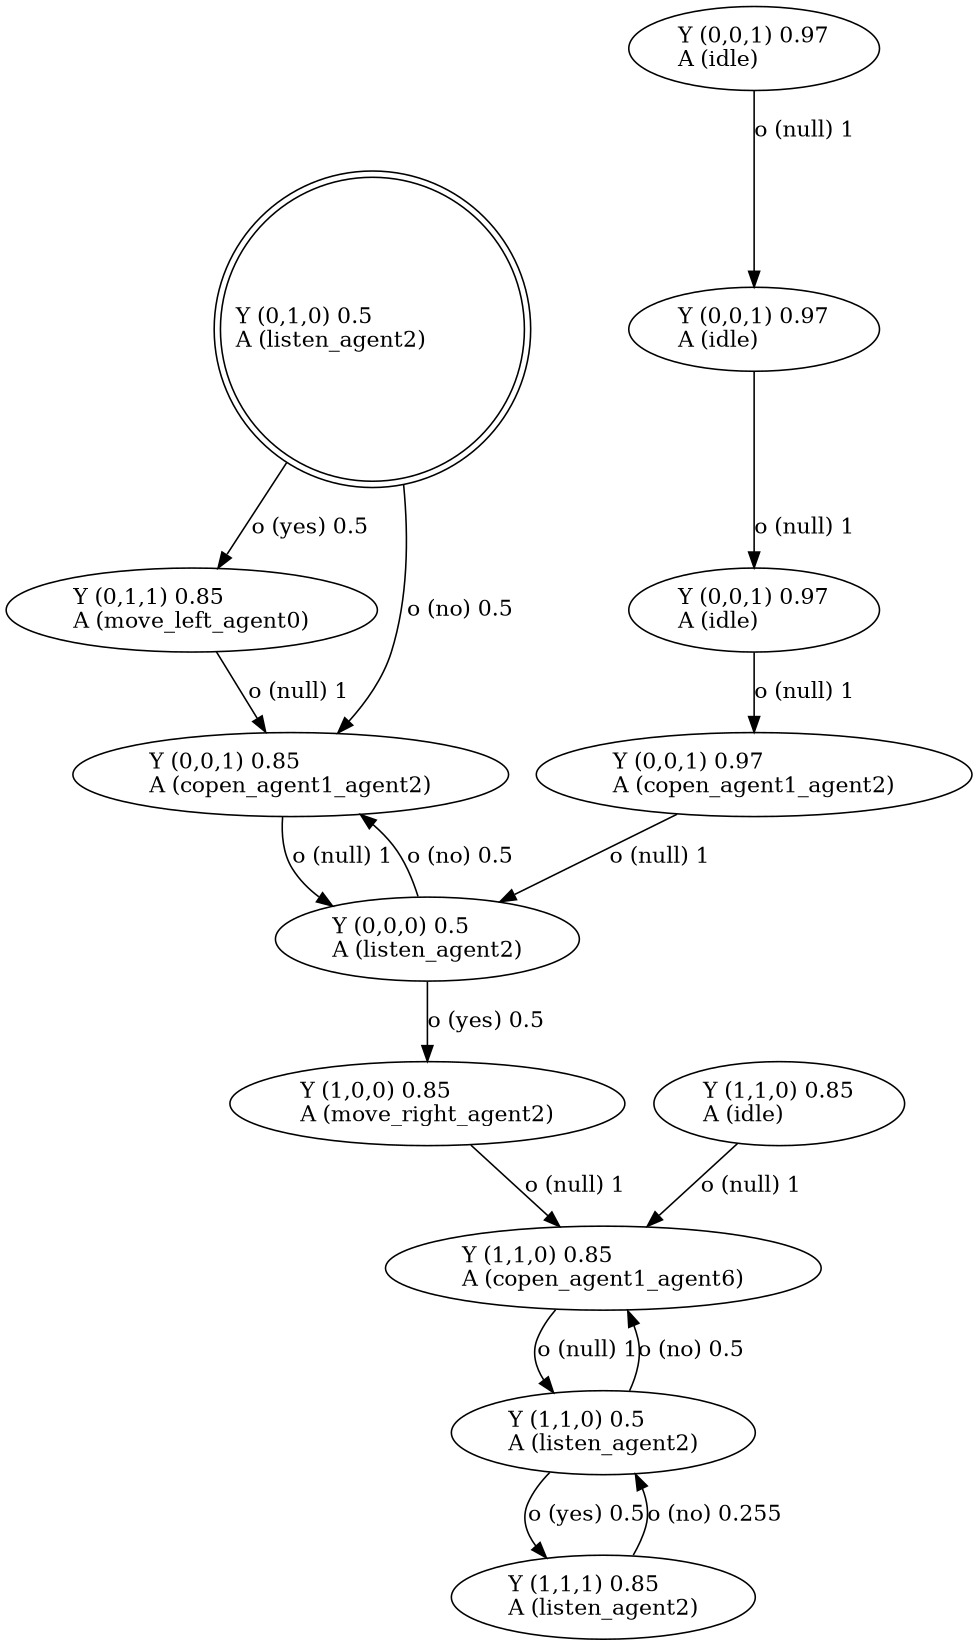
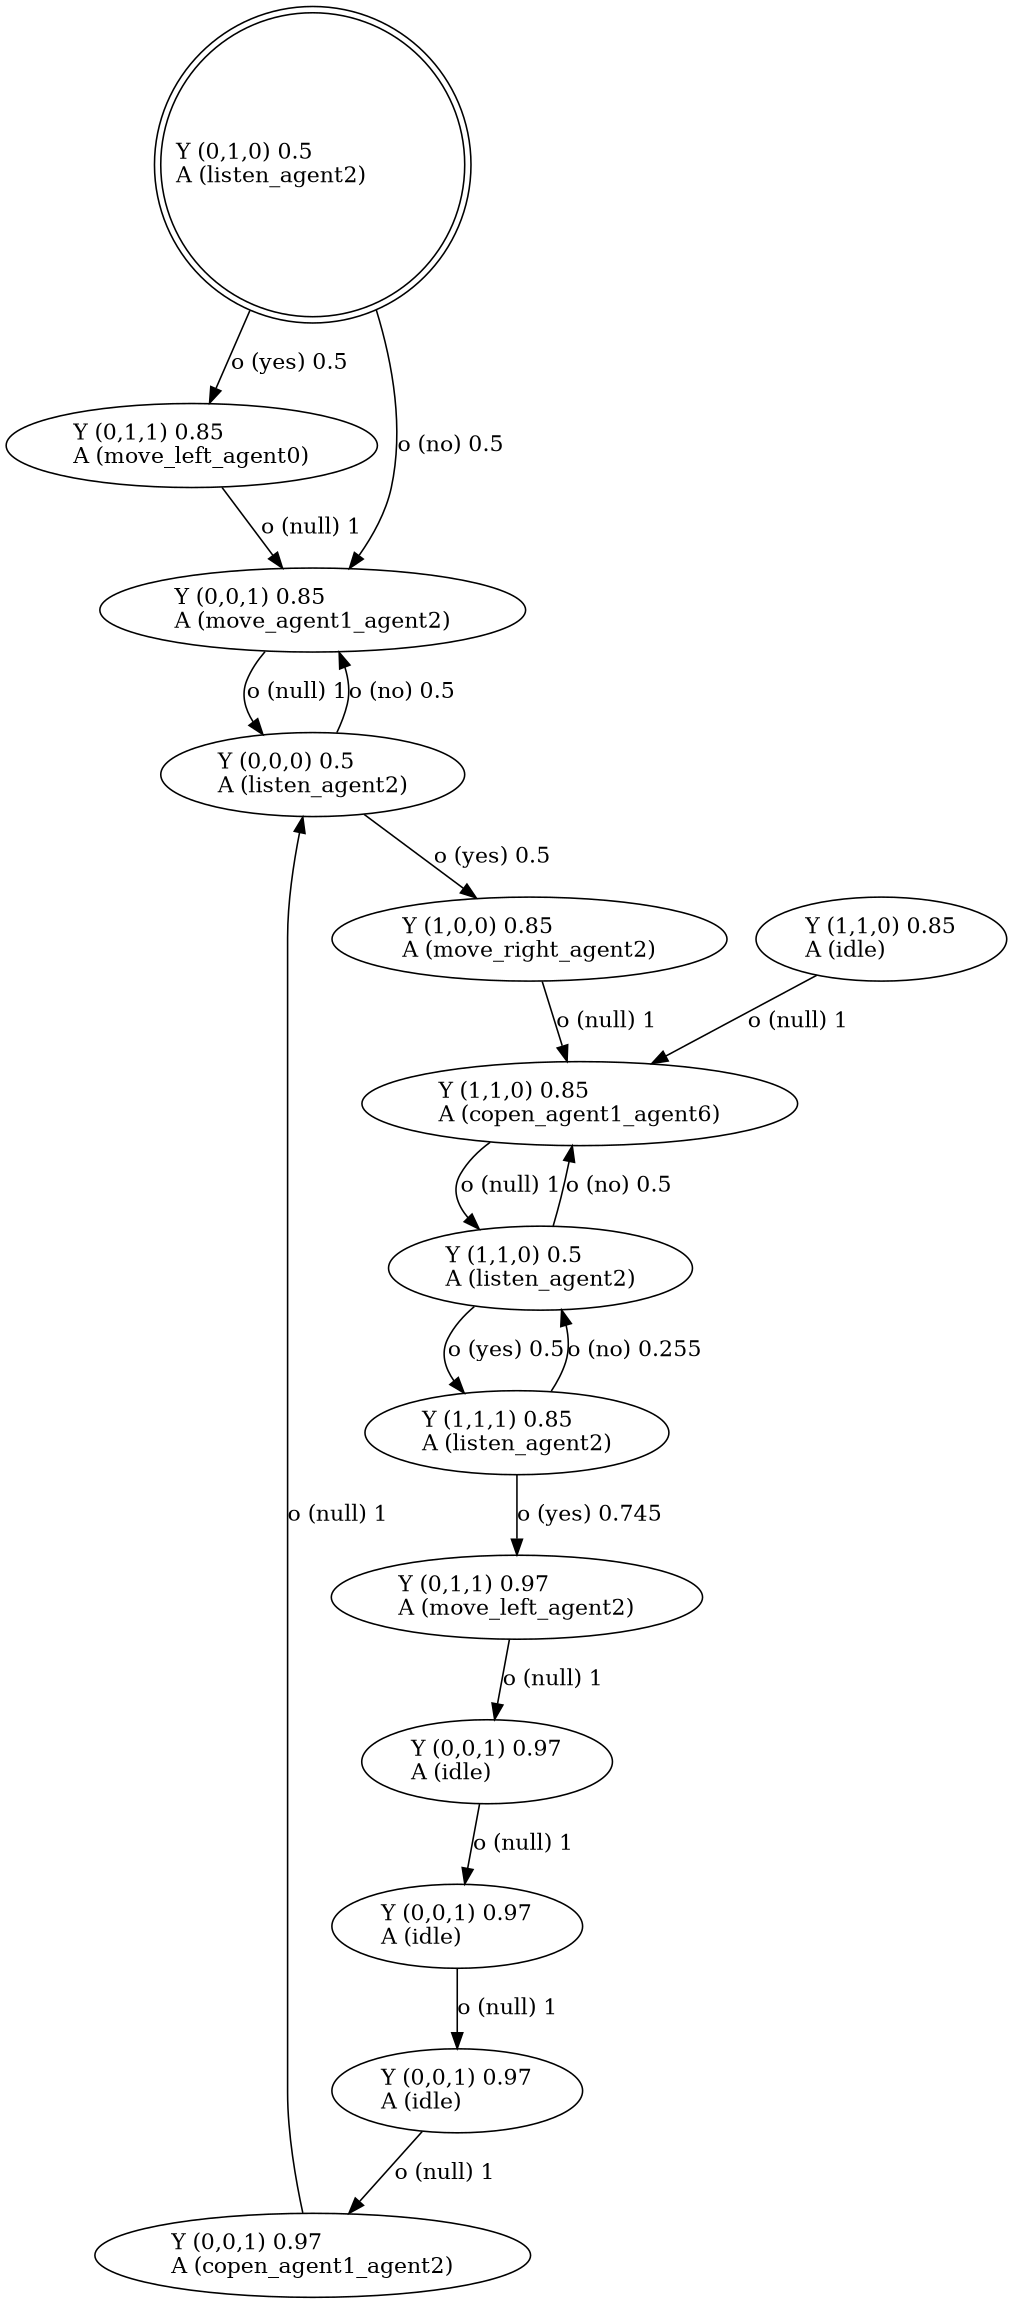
(291, 775) -> (313, 610)
none -> (517, 1597)
